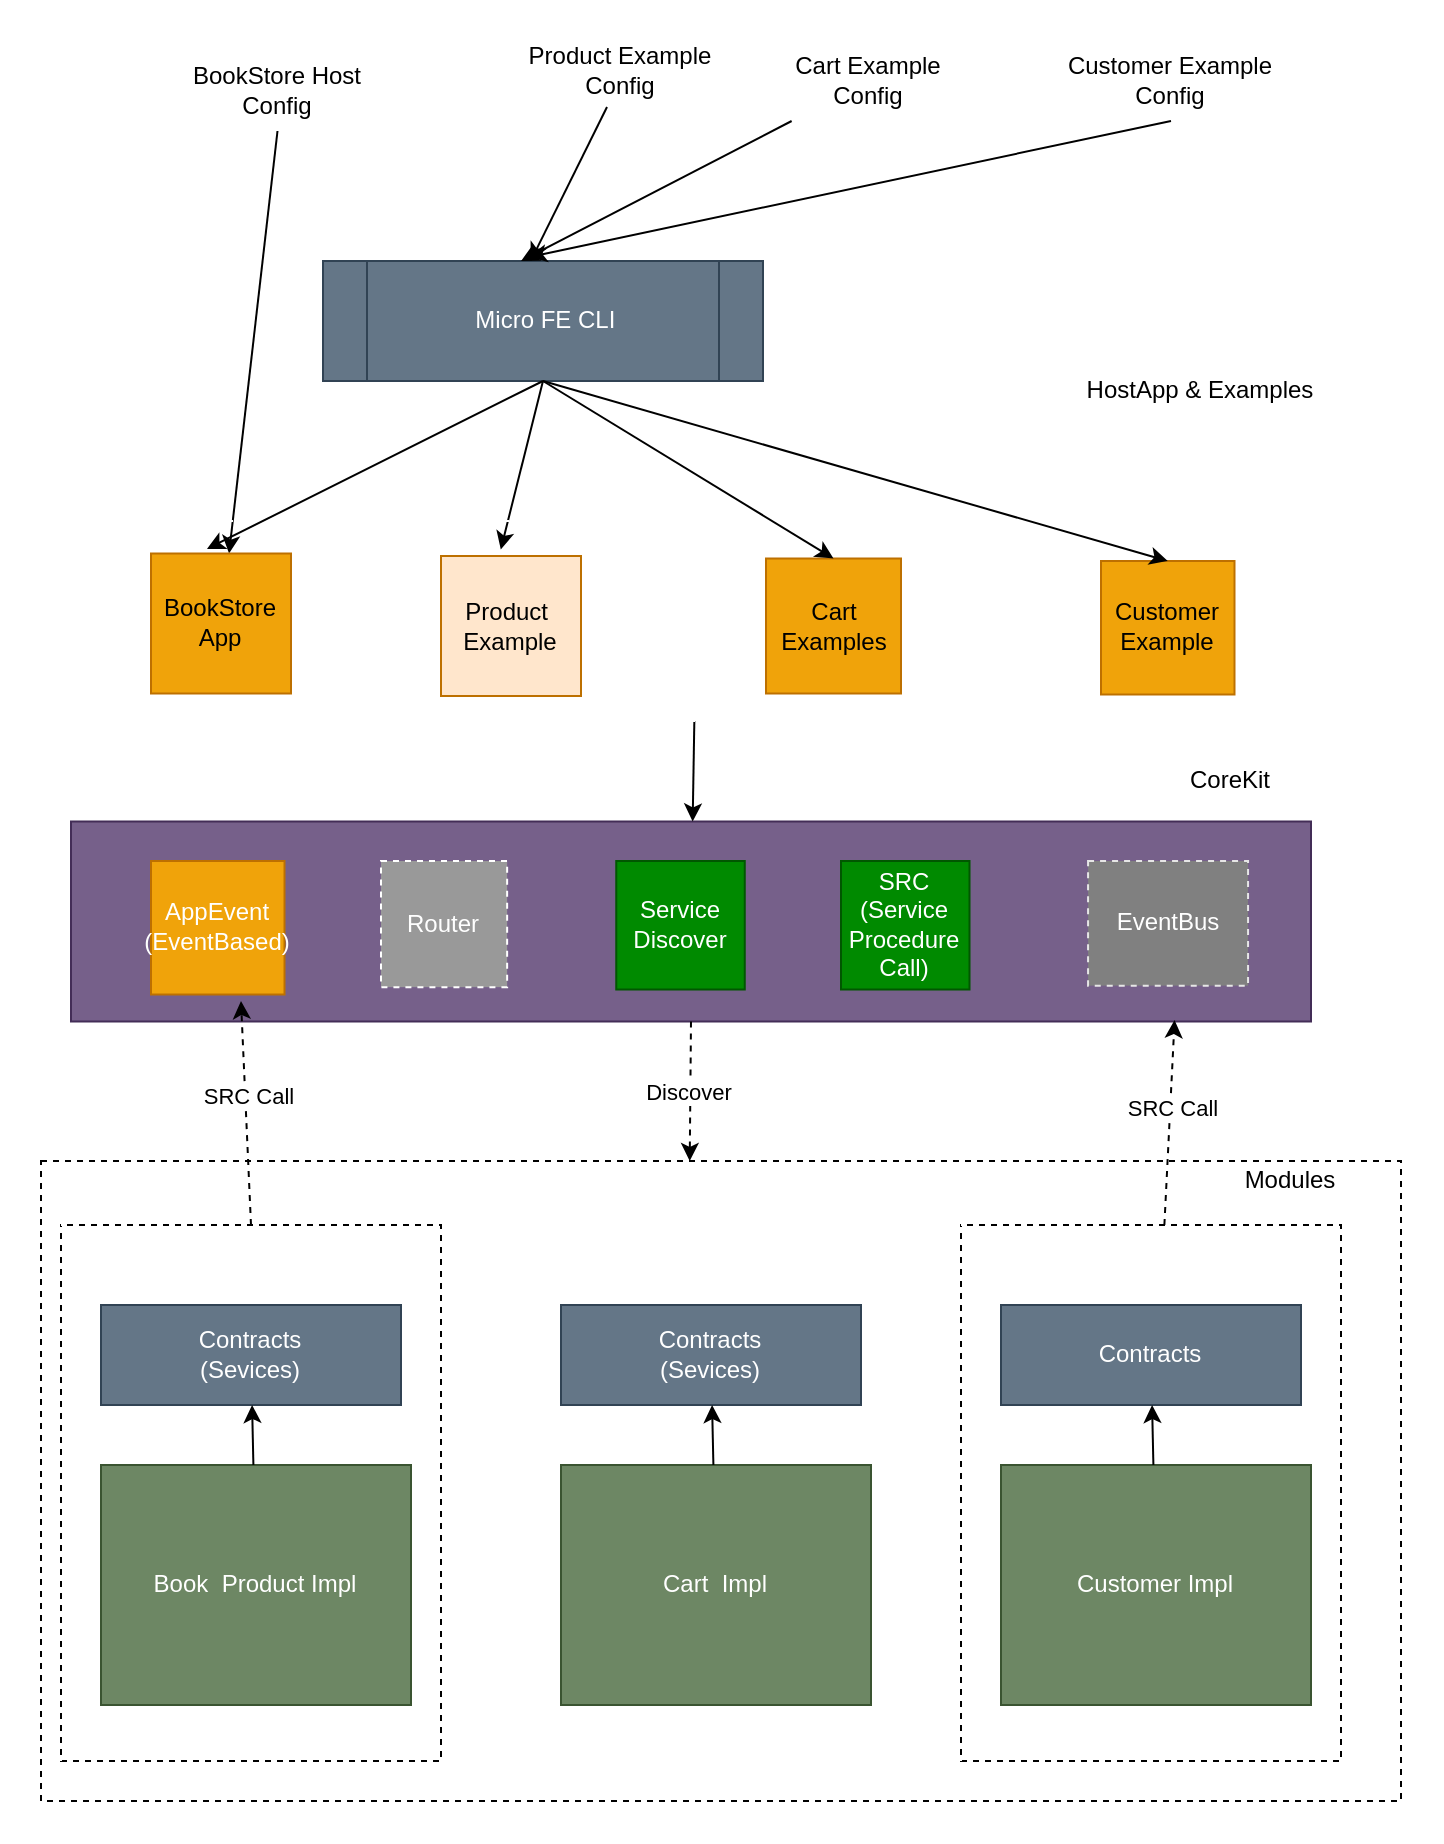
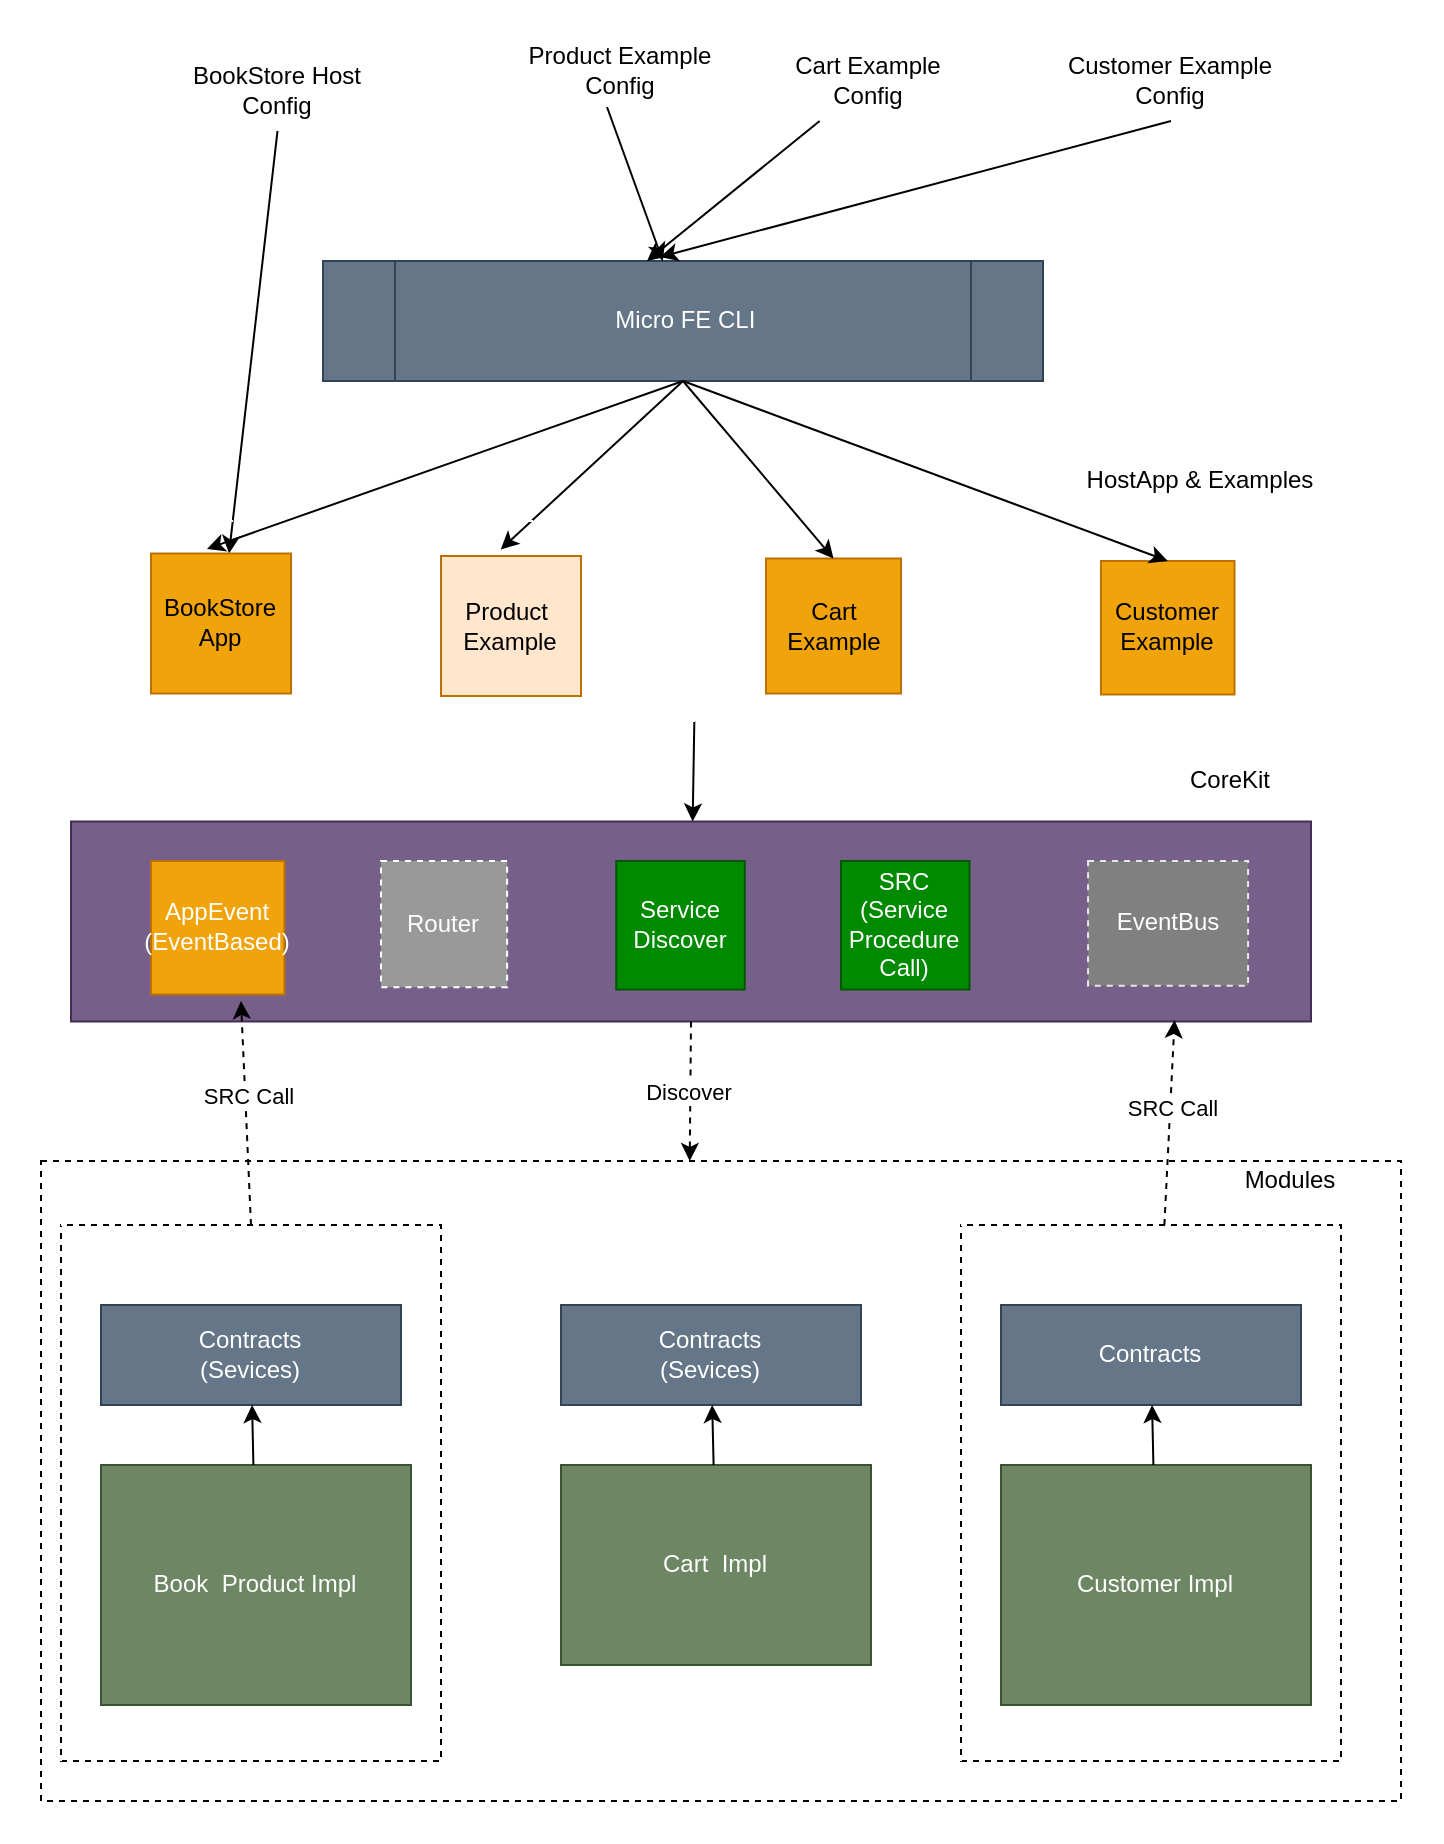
(543, 321) -> (683, 321)
(1201, 391) -> (1201, 481)
(835, 627) -> (835, 627)
(716, 1585) -> (716, 1565)
